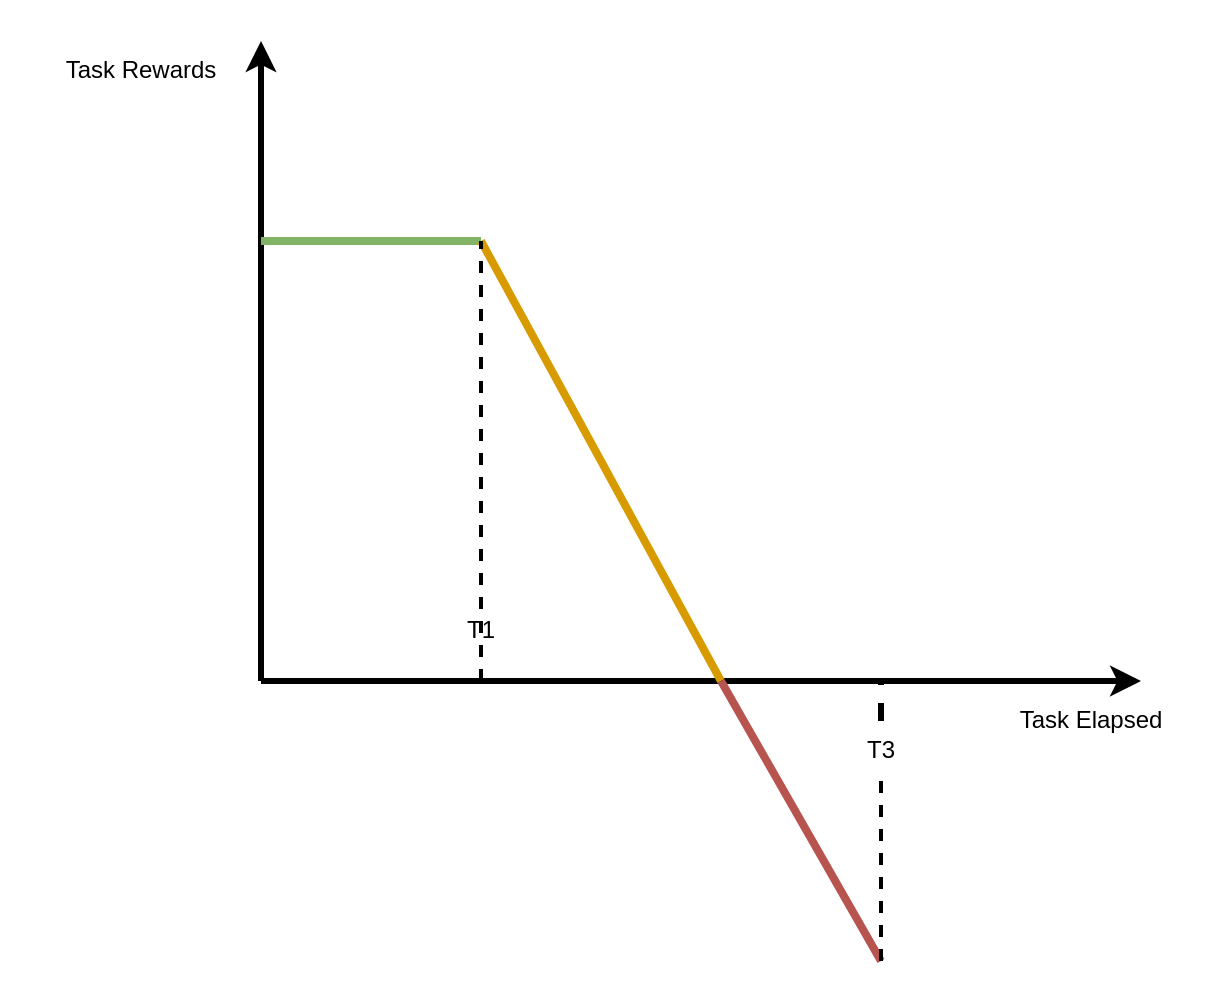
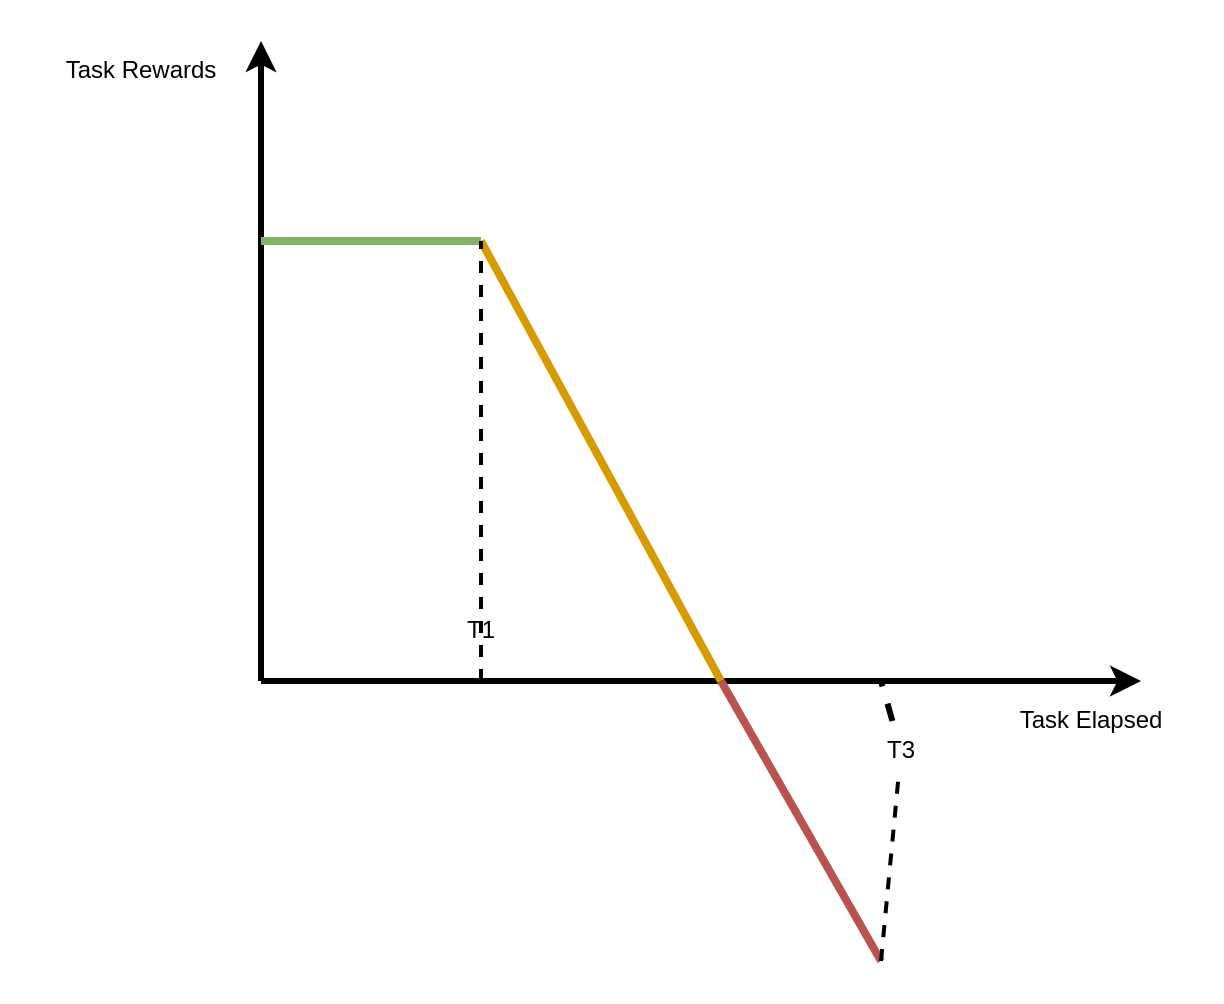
(881, 751) -> (901, 751)
